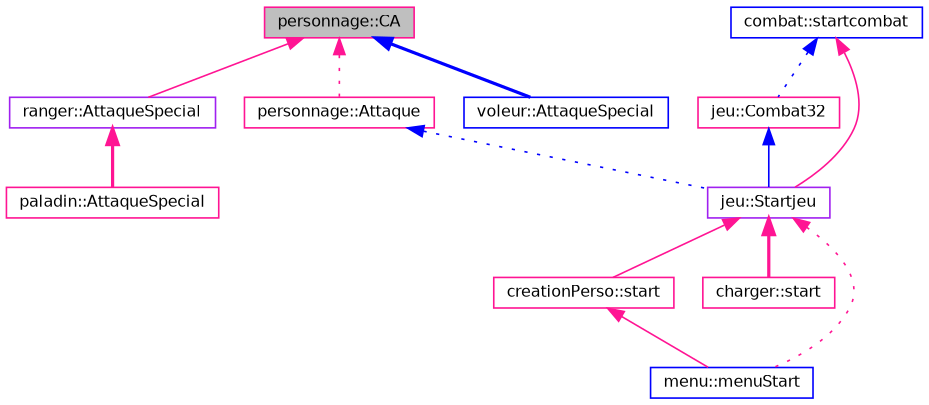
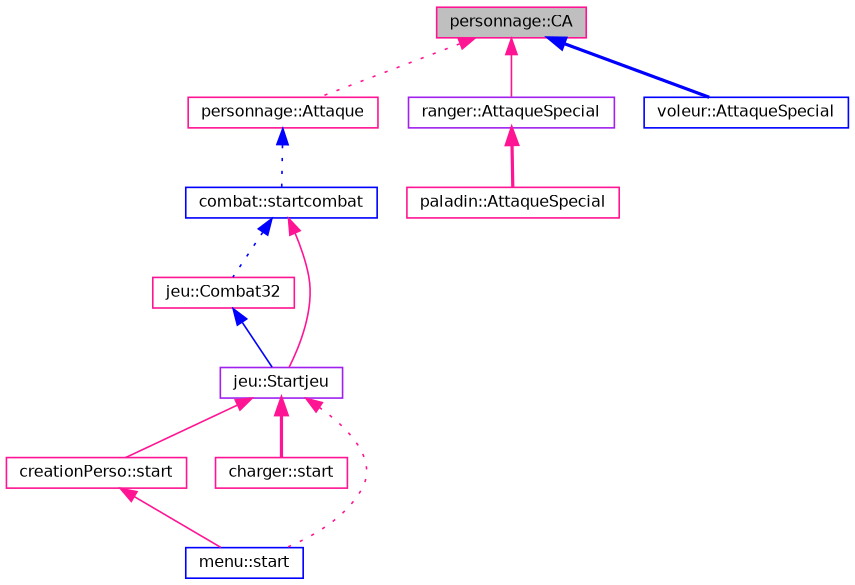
(565, 160) -> (282, 166)
(732, 383) -> (244, 563)
